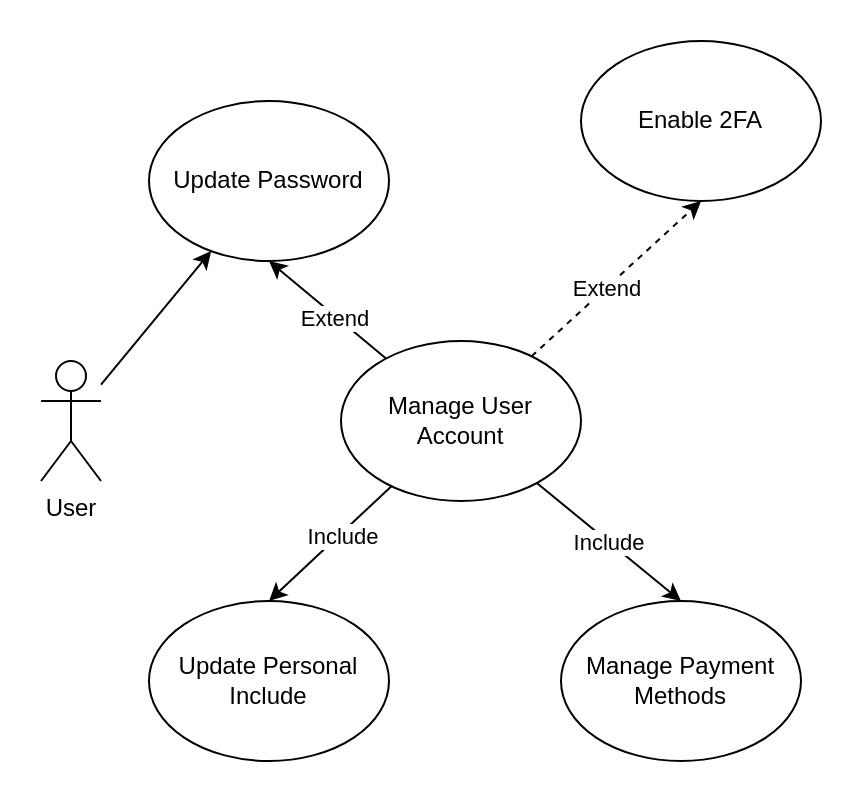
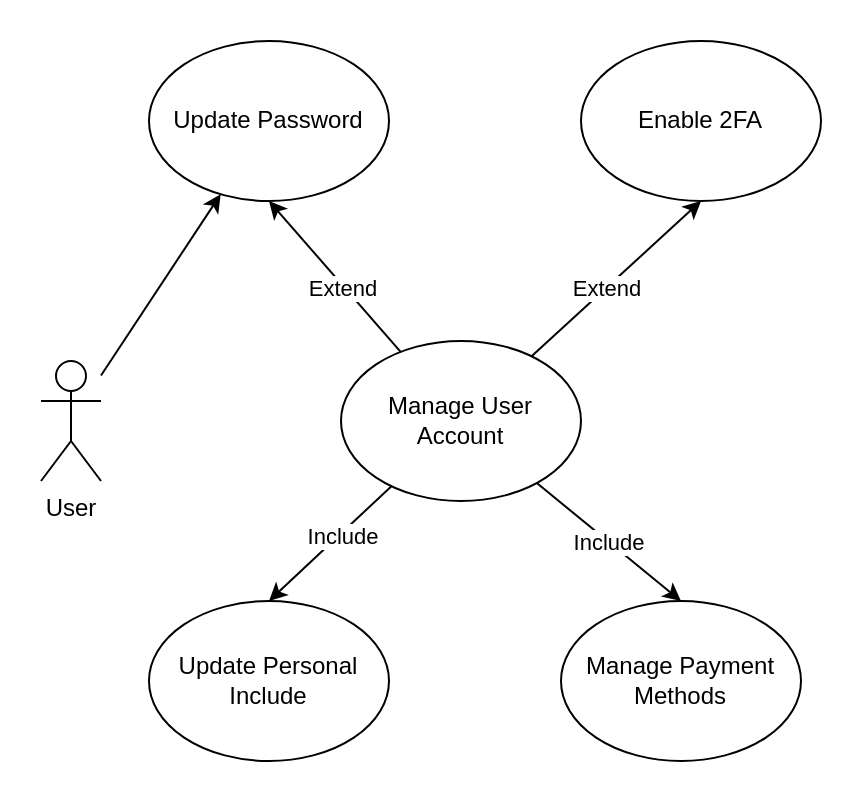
(269, 181) -> (269, 121)
(655, 243) -> (655, 243)
